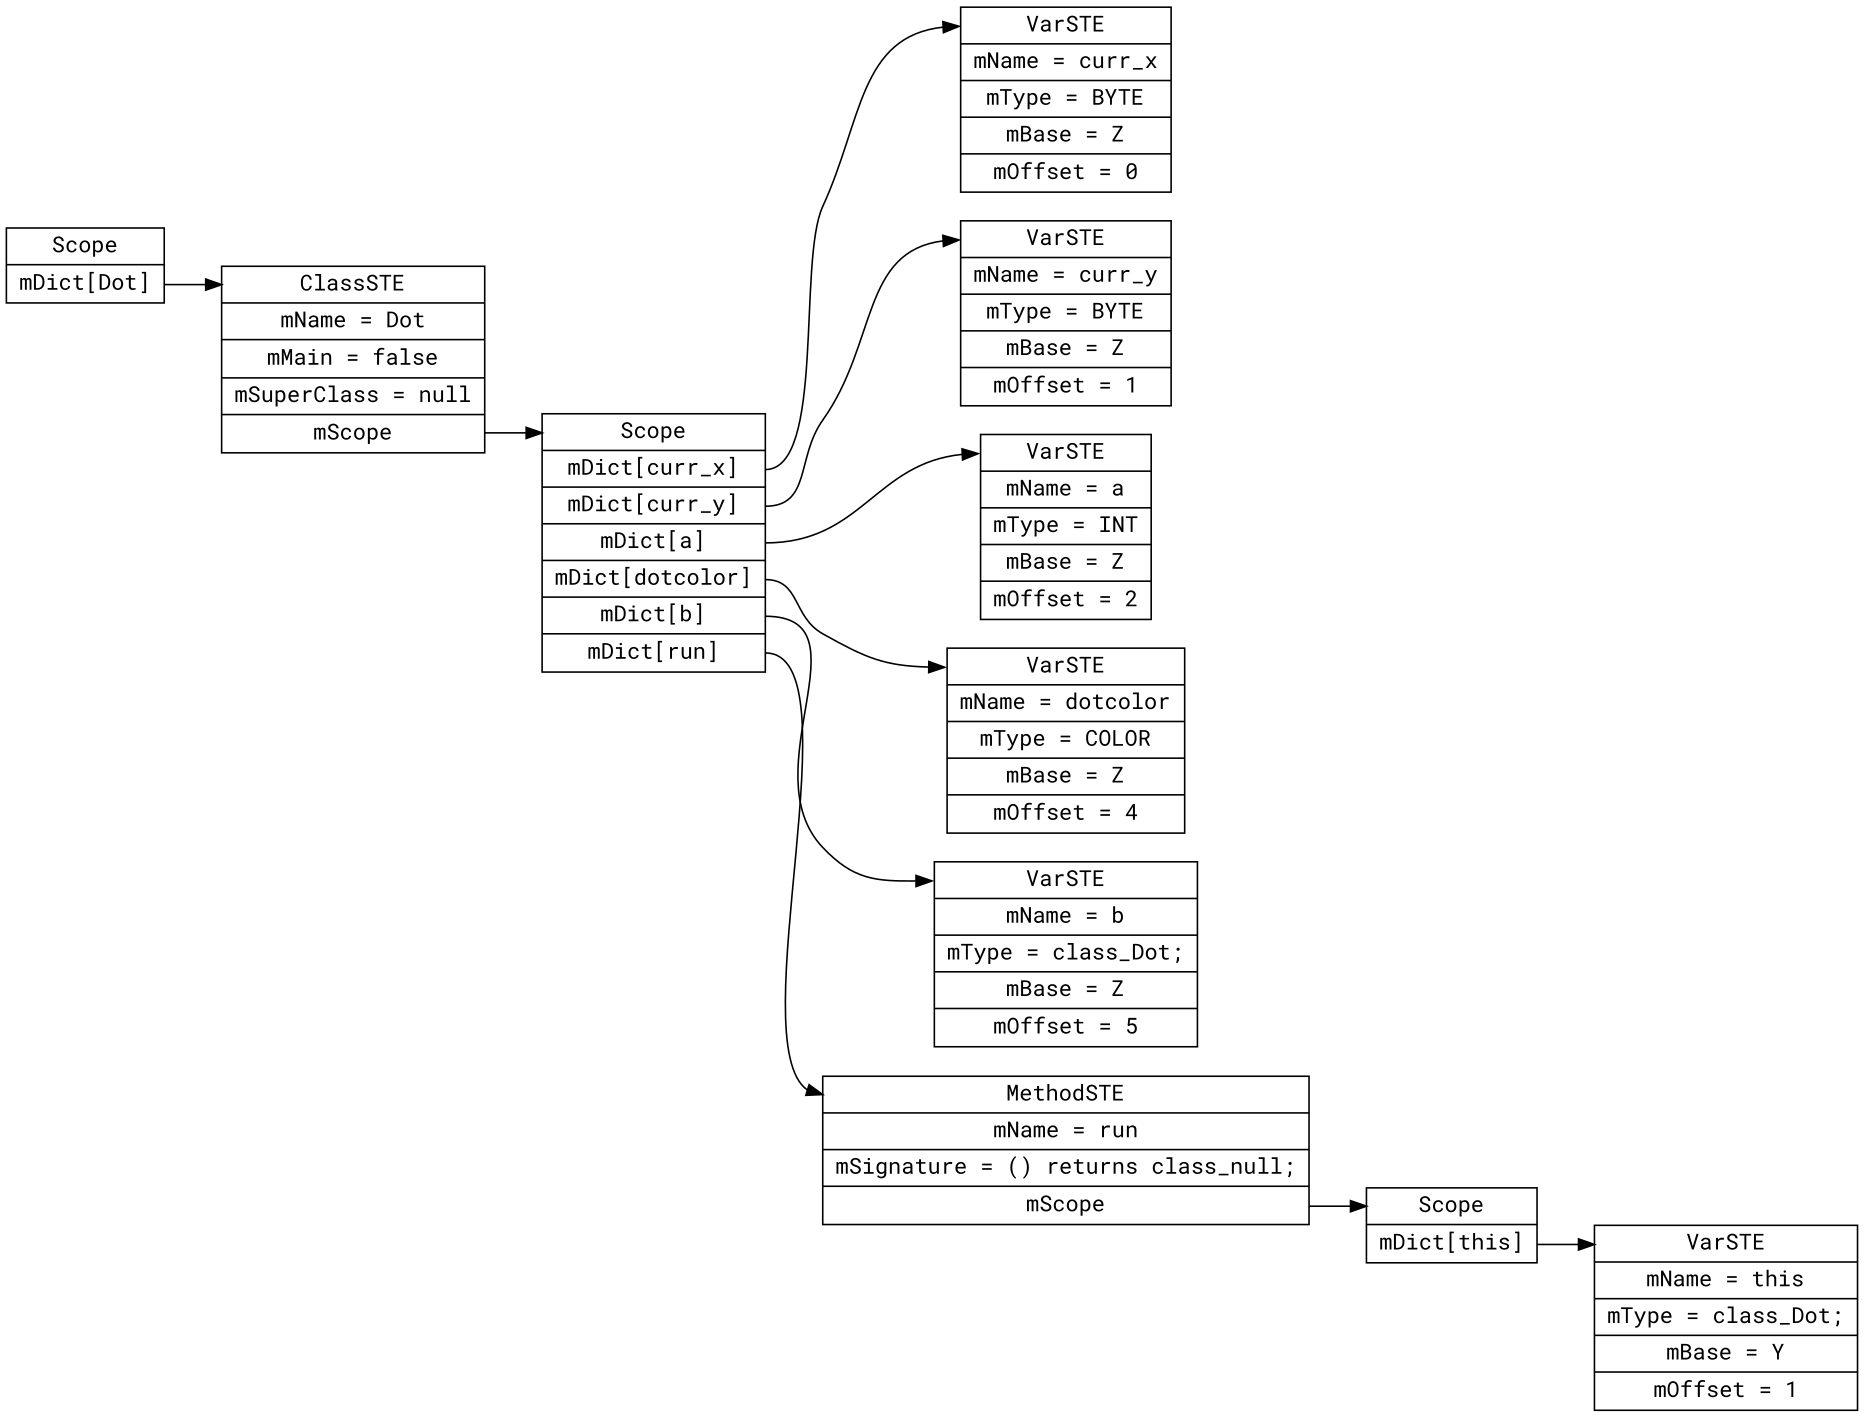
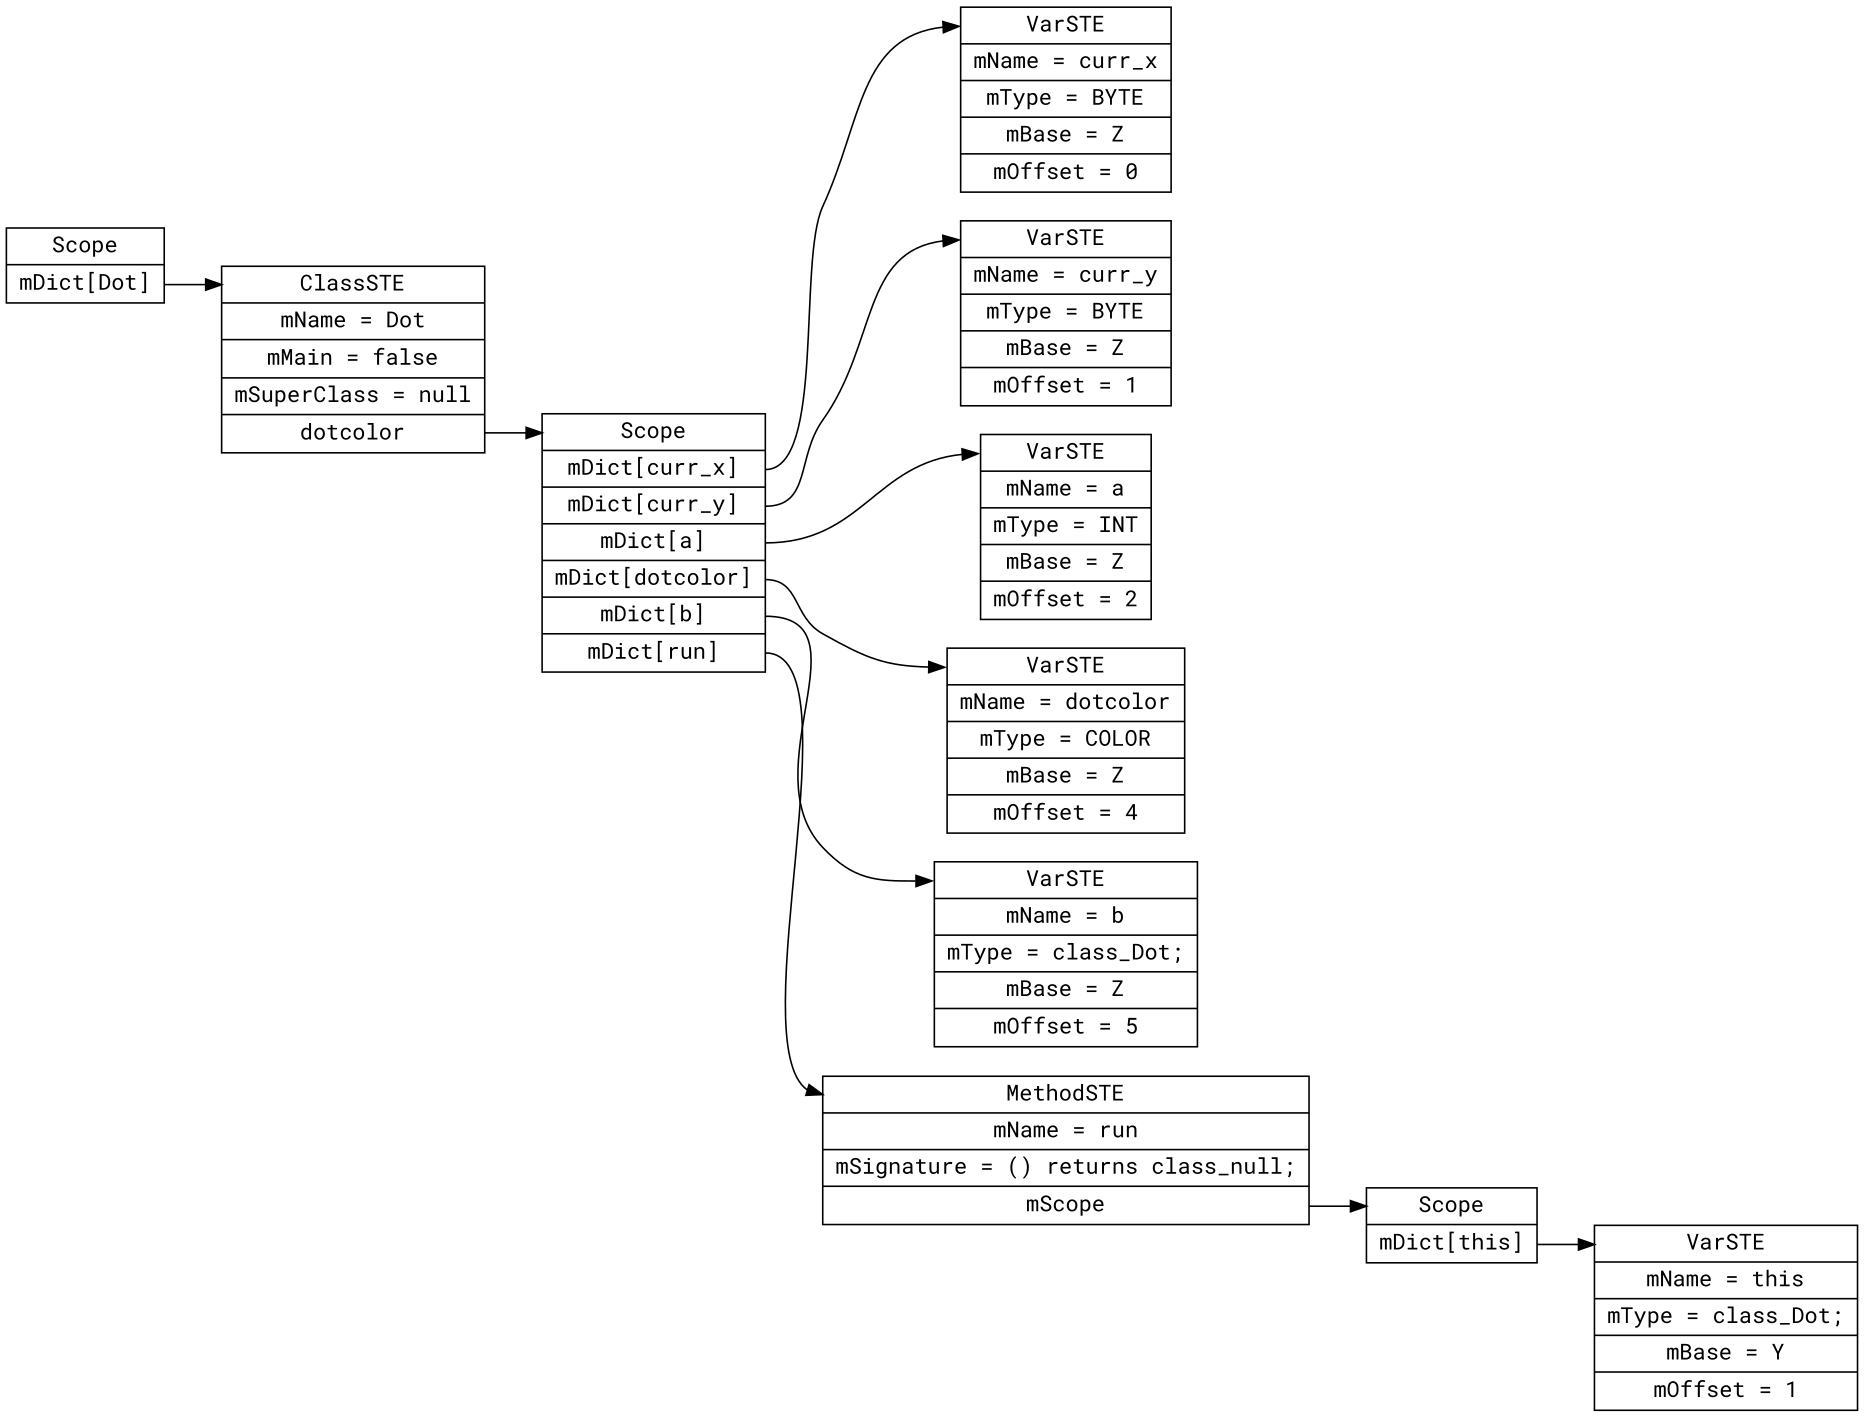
(353, 433) -> (353, 433)
